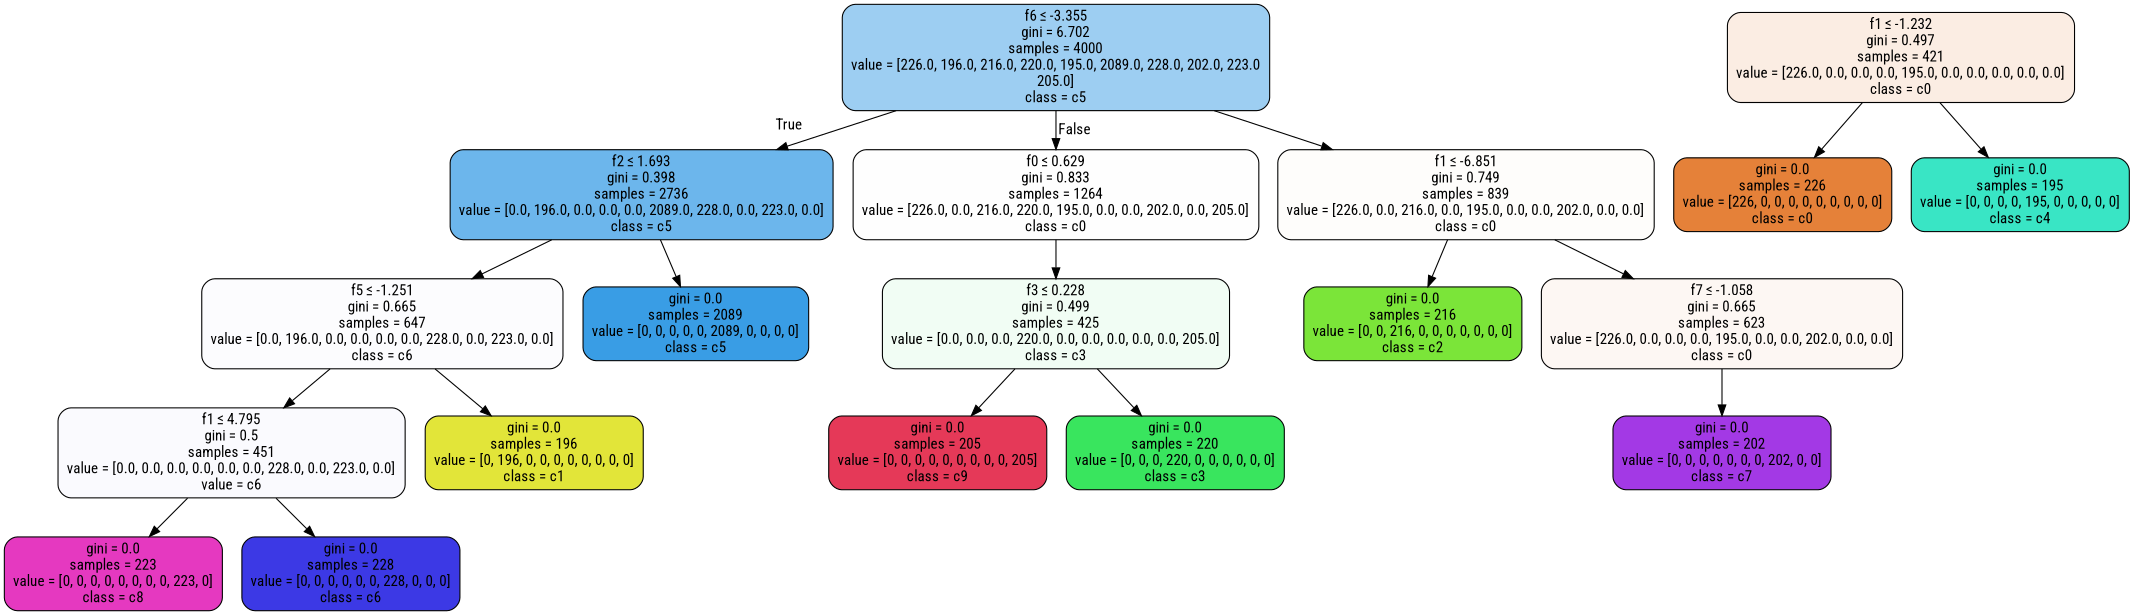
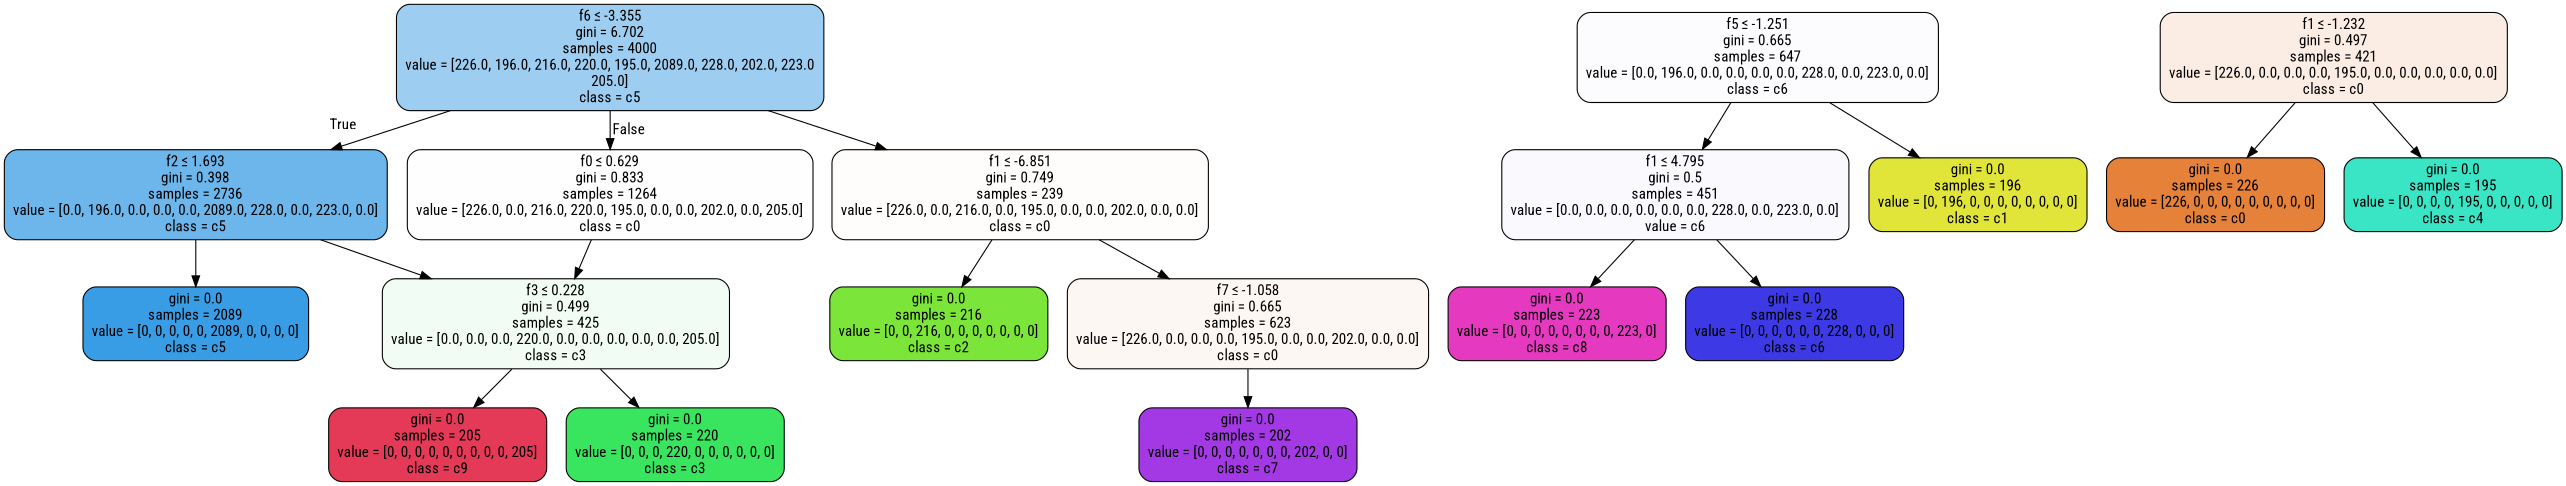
(1466, 194) -> (1020, 194)
(517, 257) -> (371, 257)
